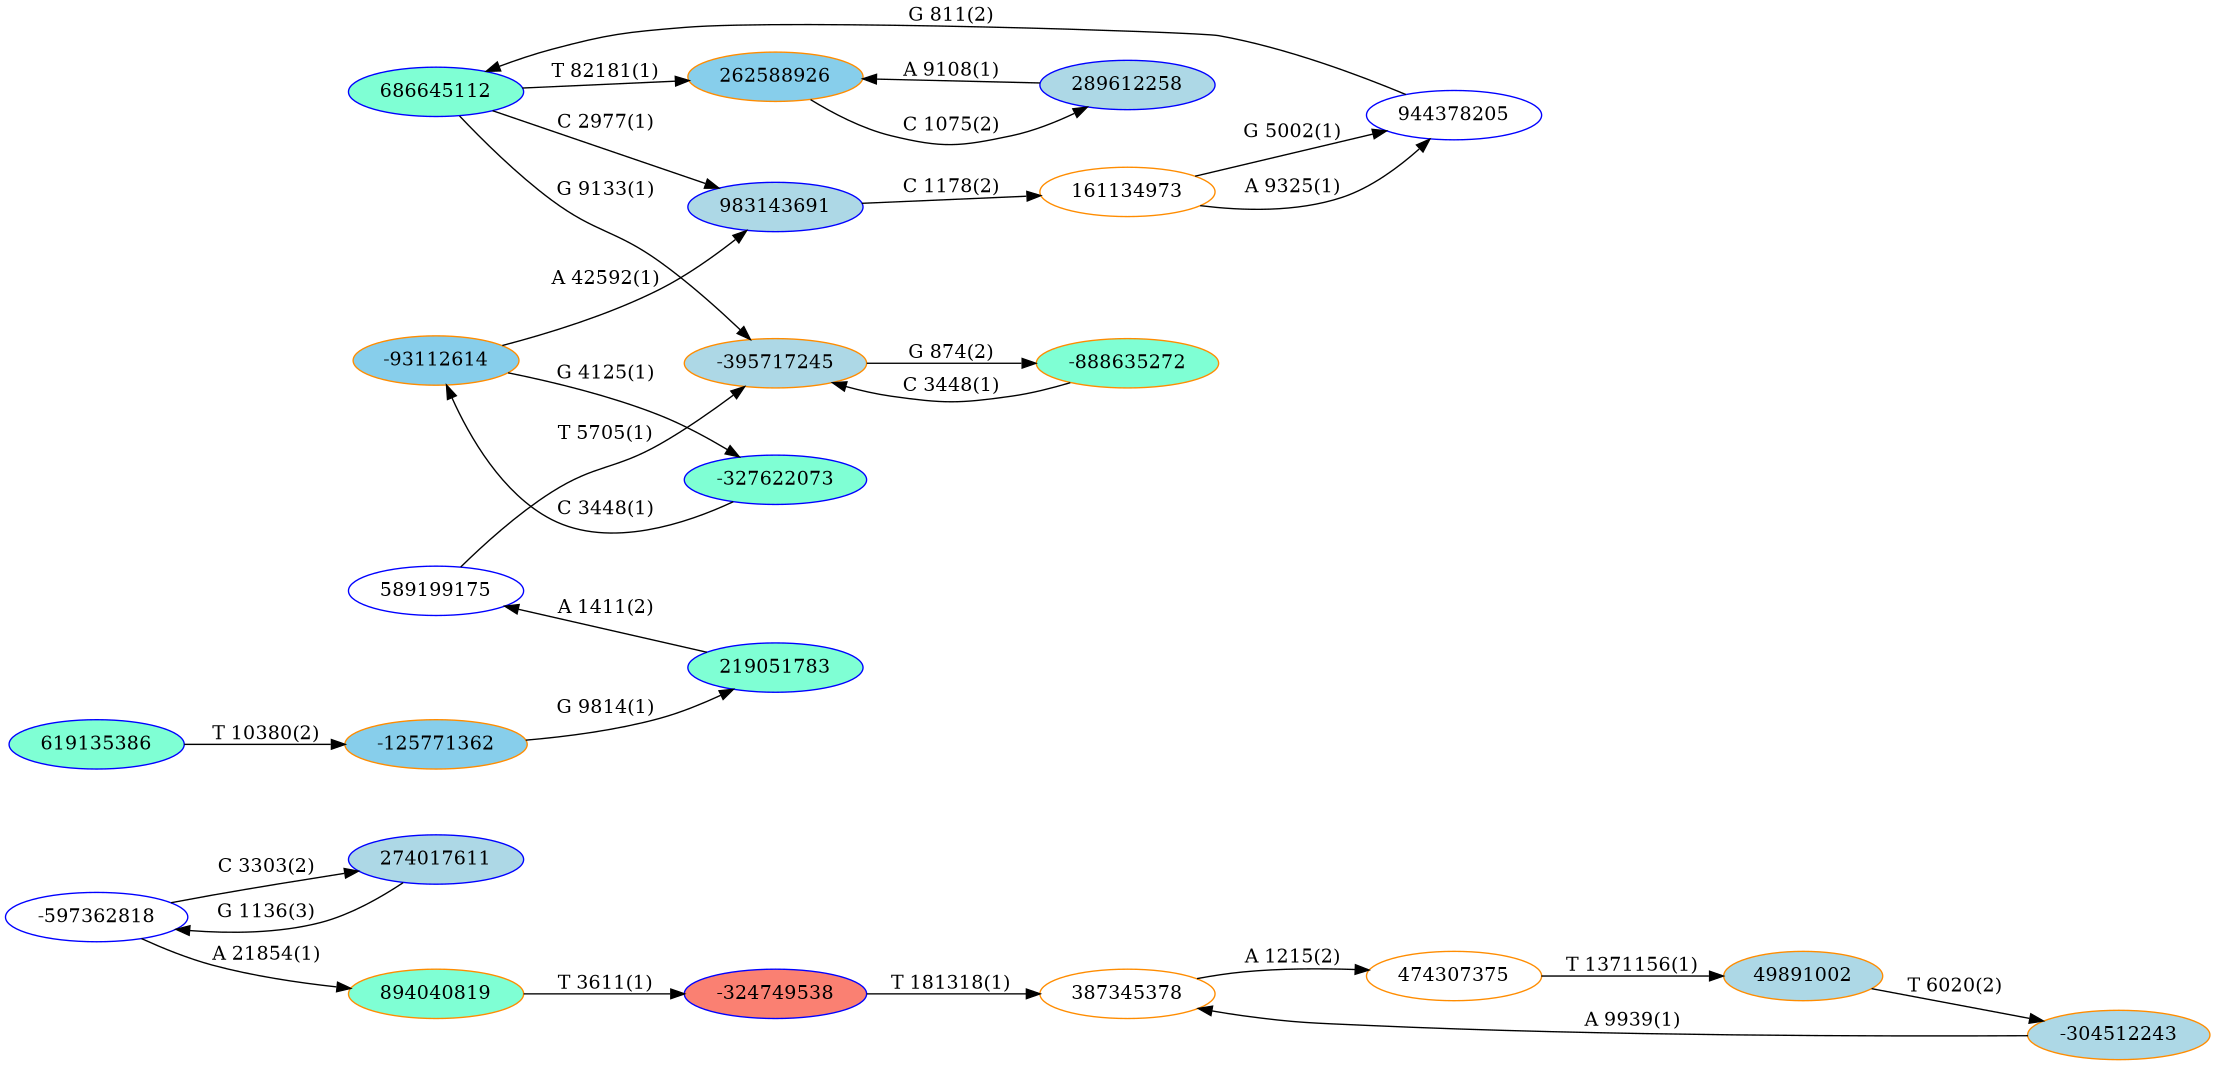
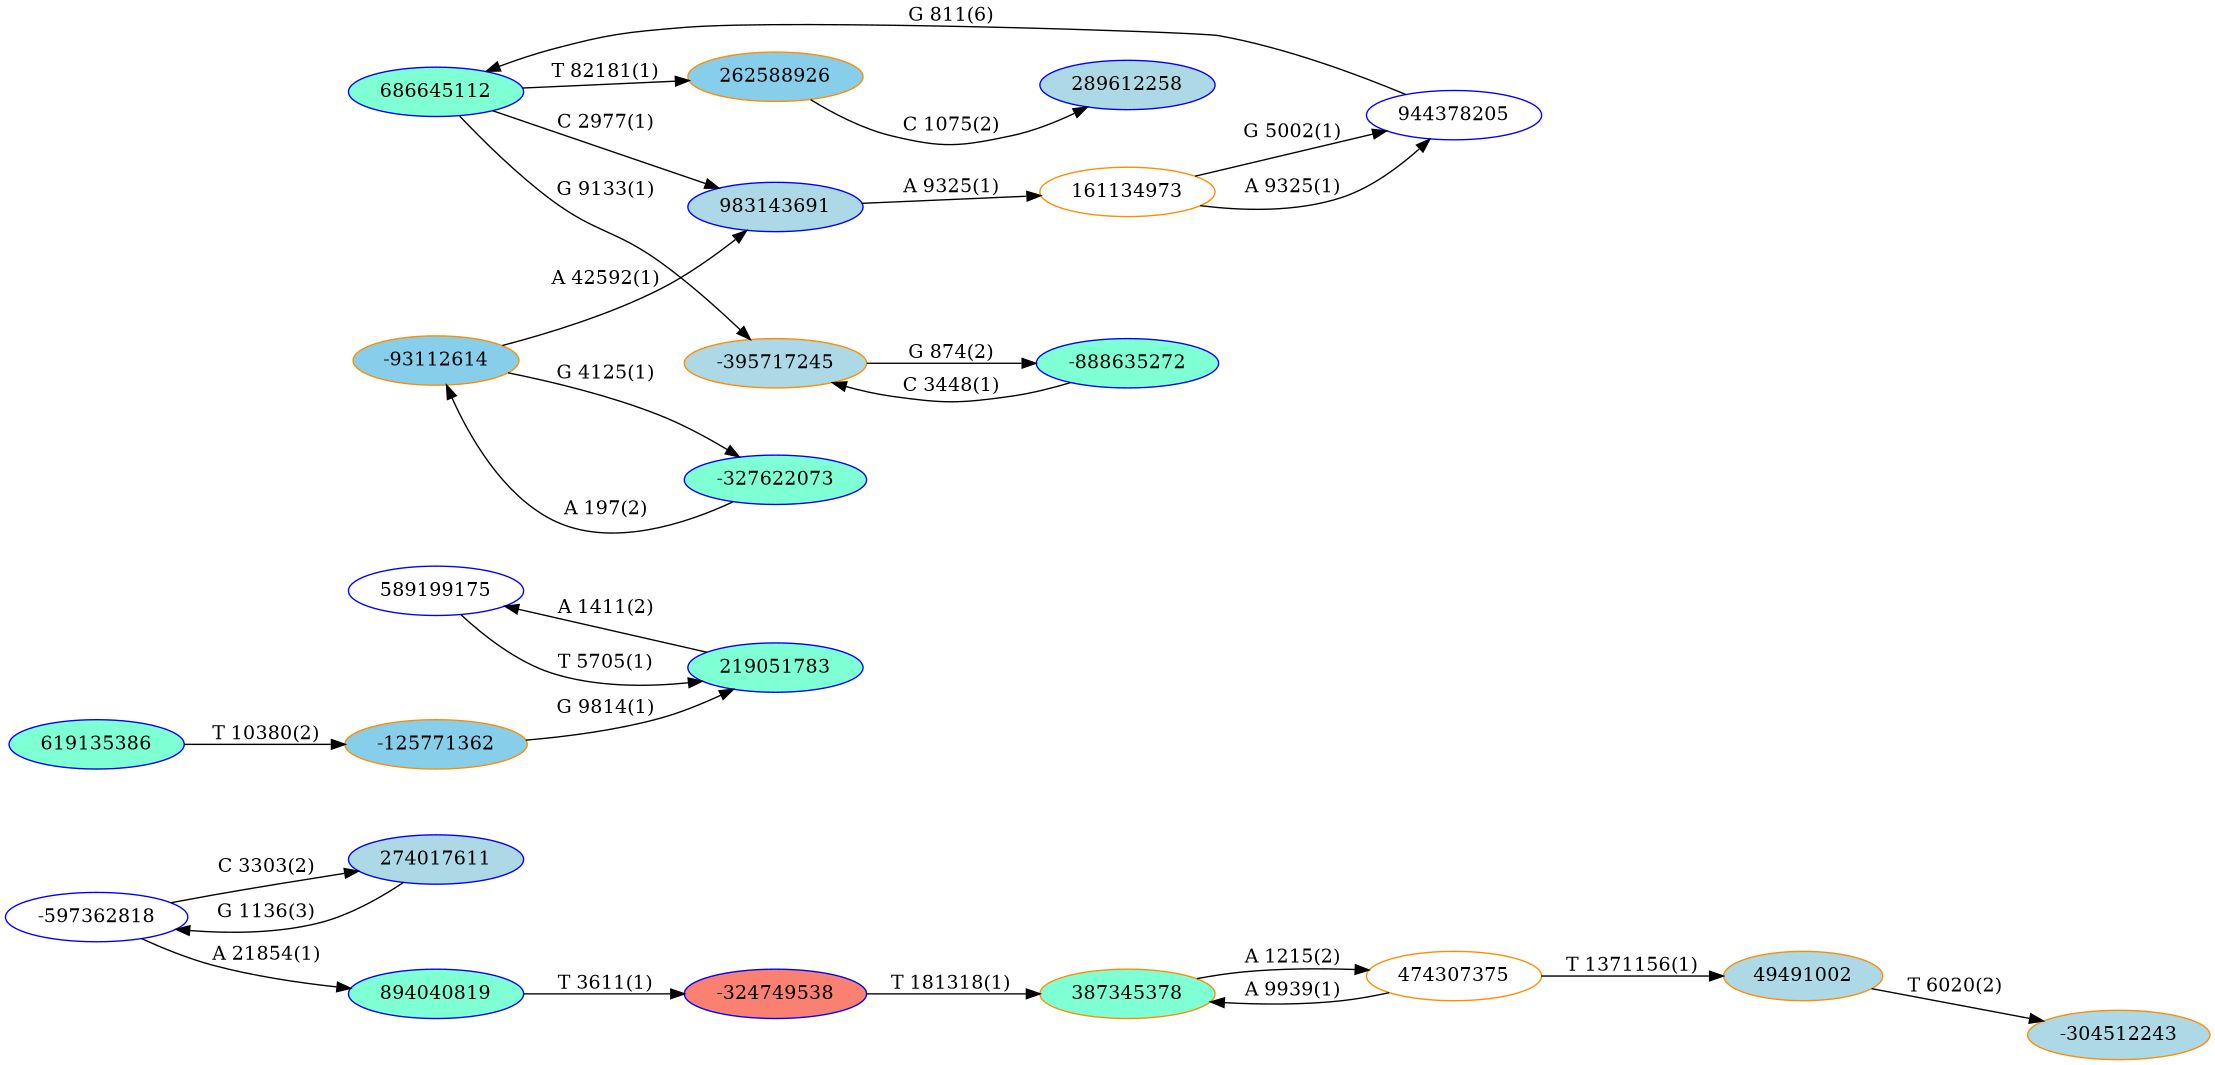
(951, 16) -> (951, 16)
(958, 81) -> none
(951, 187) -> (951, 187)
(1127, 363) -> (1127, 363)
(591, 472) -> (566, 677)
(606, 509) -> (606, 509)
(1803, 976) -> (1803, 976)
(436, 994) -> (436, 994)
(1127, 994) -> (1127, 994)
(1619, 1033) -> (1307, 1003)
